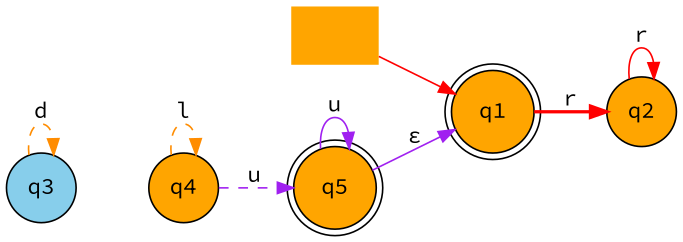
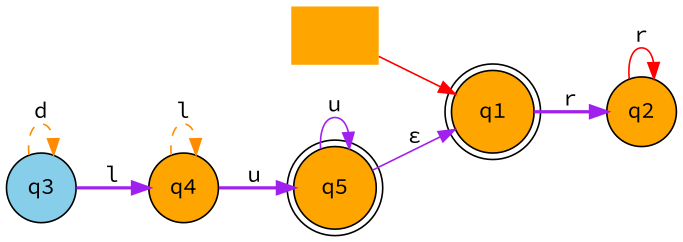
(562, 112) -> (562, 112)
none -> (104, 188)
(248, 188) -> (248, 188)
